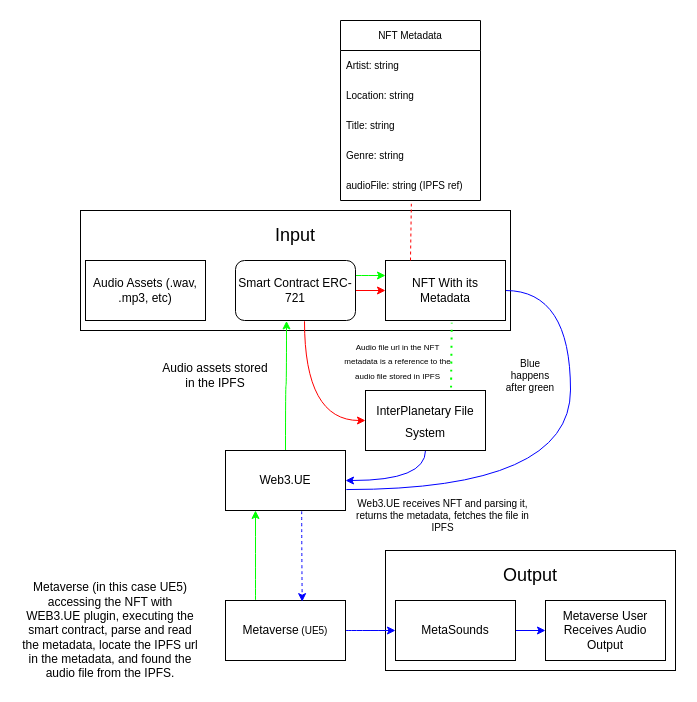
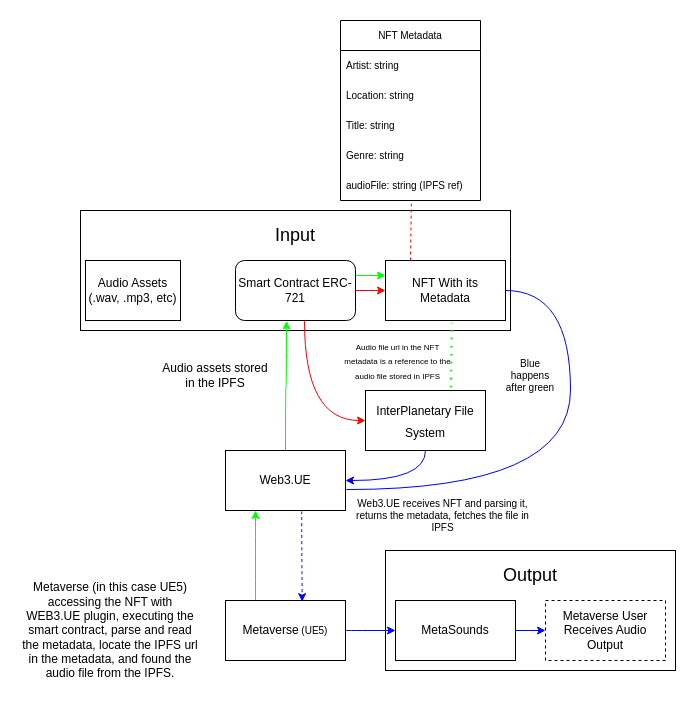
(146, 291) -> (133, 291)
(606, 631) -> (606, 631)
